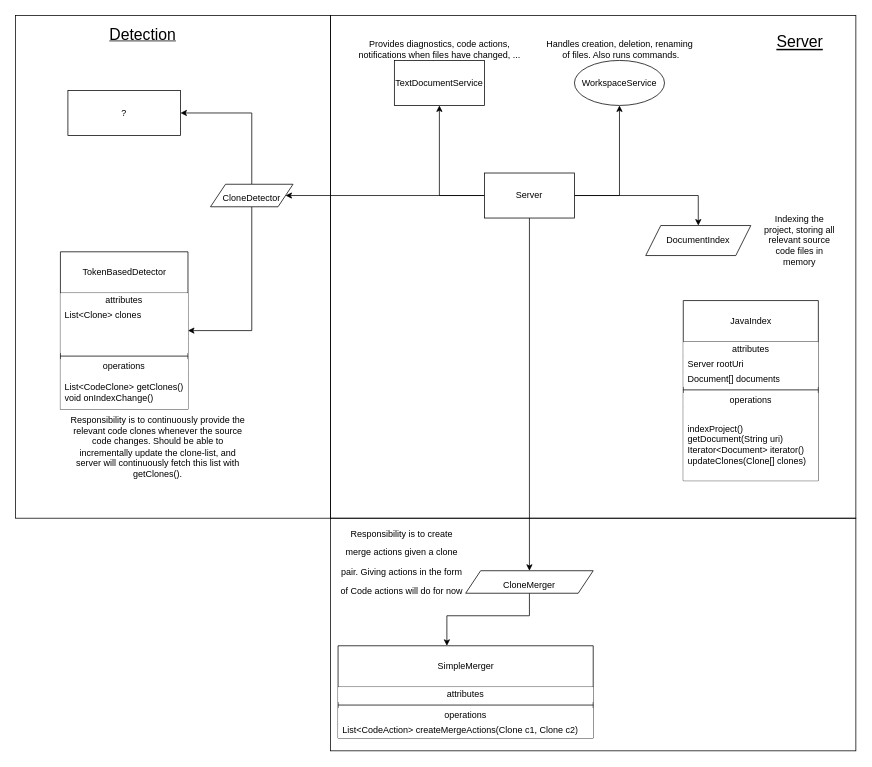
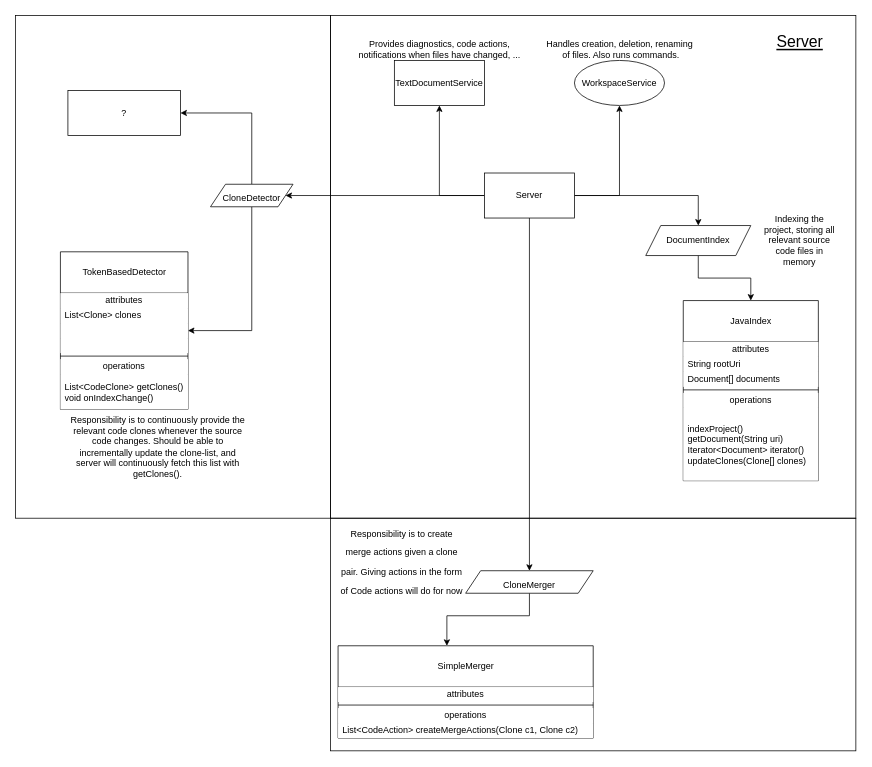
(143, 34) -> none
none -> (698, 268)
(720, 364) -> (719, 364)
